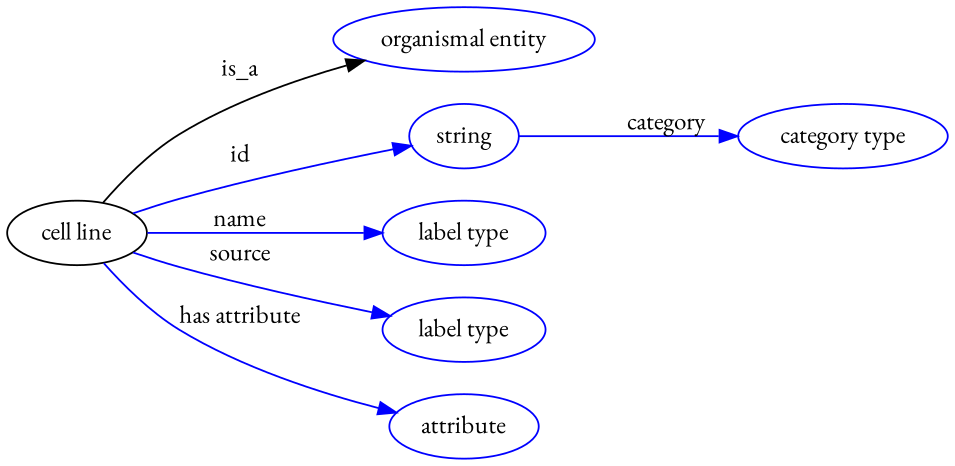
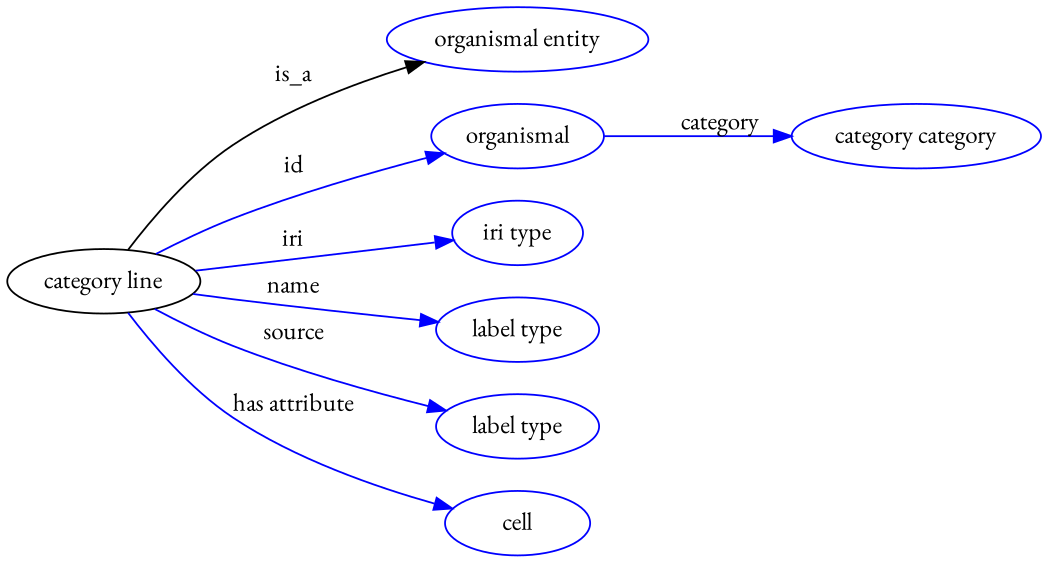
(464, 136) -> (518, 136)
(843, 136) -> (916, 136)
(77, 233) -> (104, 281)
none -> (518, 233)
(464, 426) -> (518, 523)
